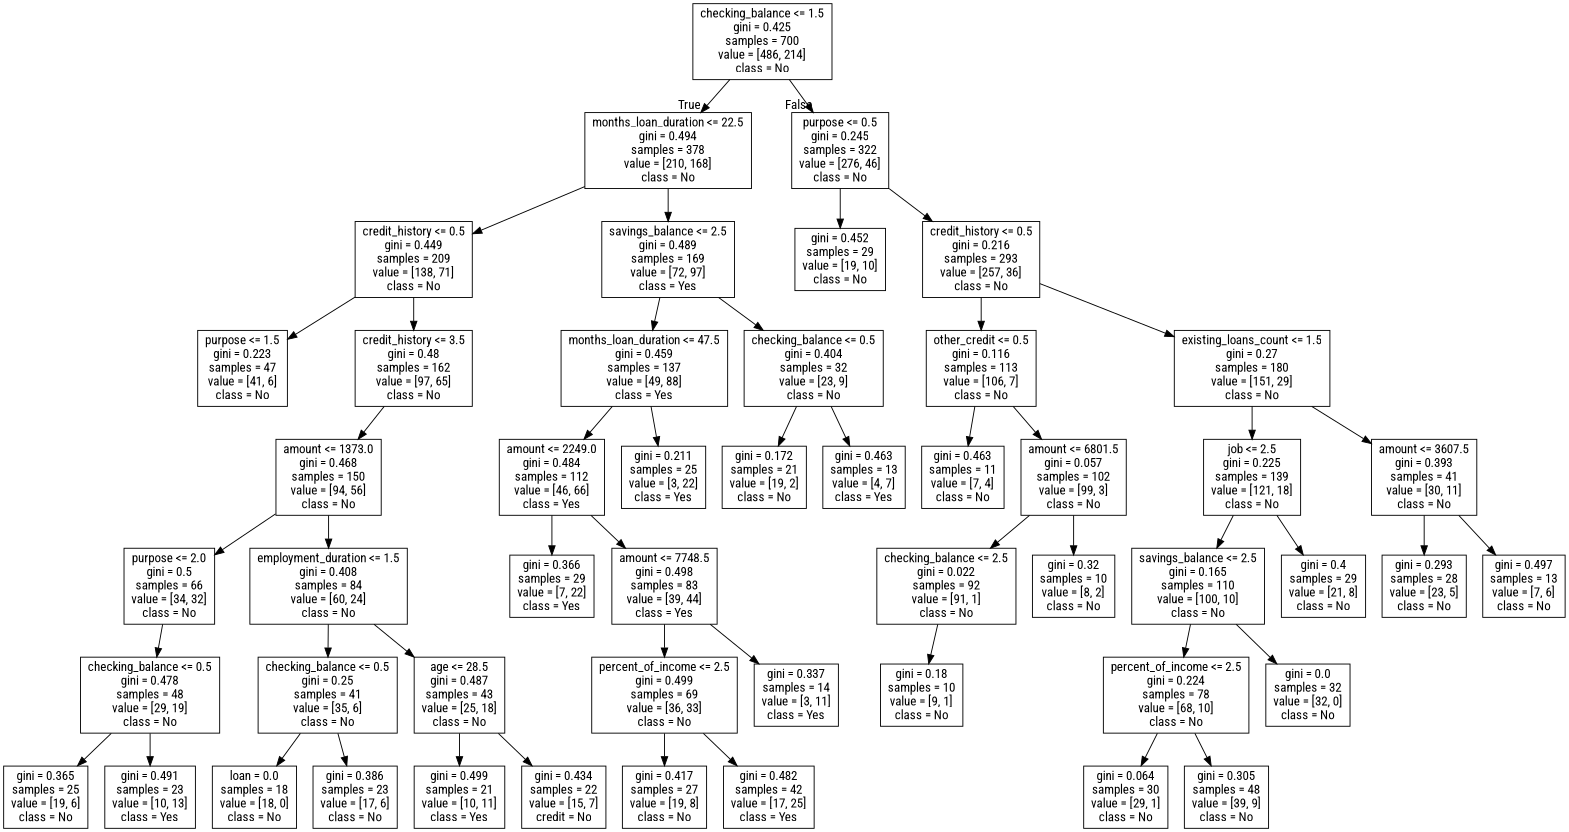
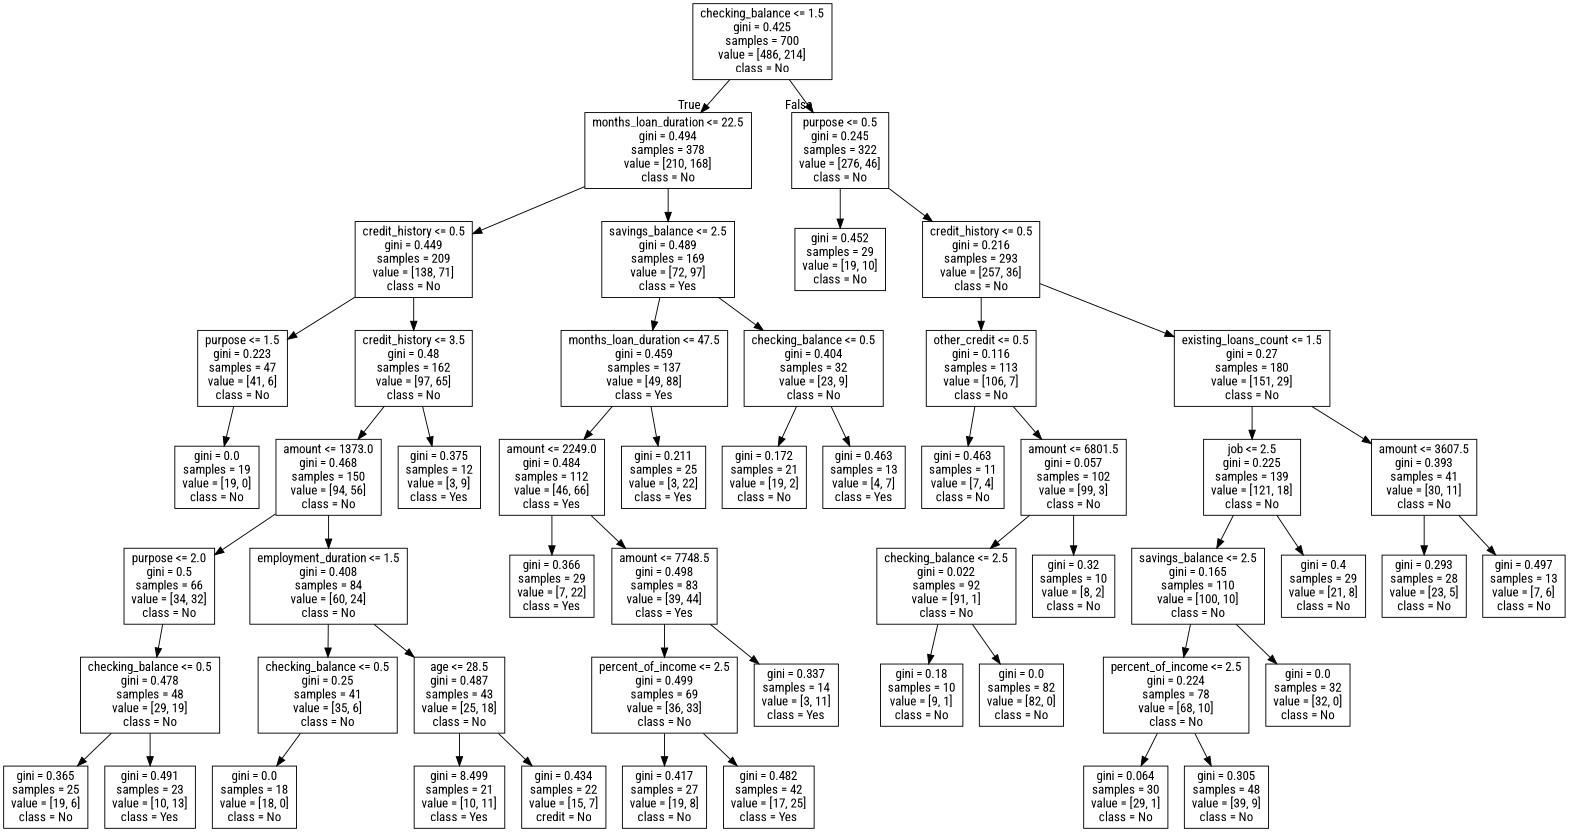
none -> (217, 477)
none -> (439, 477)
none -> (1021, 695)
(254, 797) -> (254, 797)
(355, 797) -> none
(459, 797) -> (459, 797)
